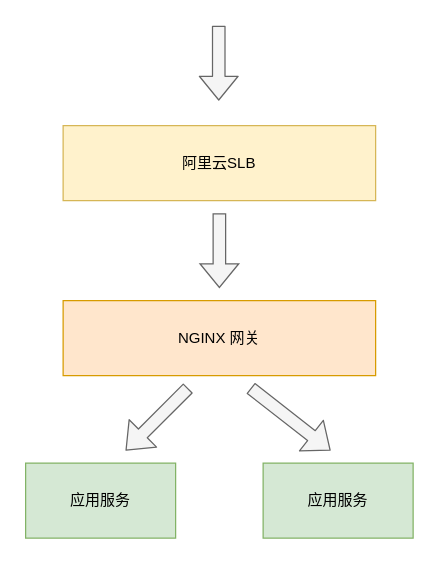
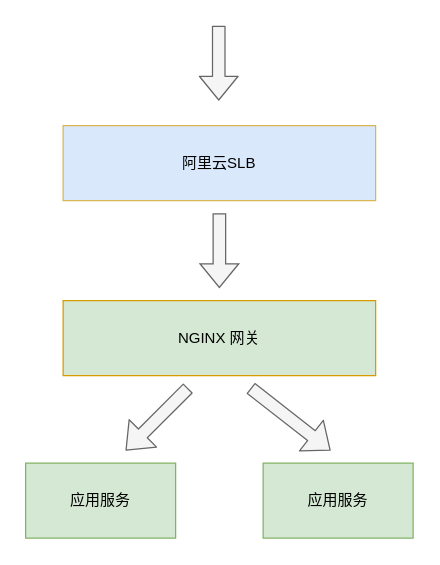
(219, 163) -> (219, 163)
(219, 338) -> (219, 338)
